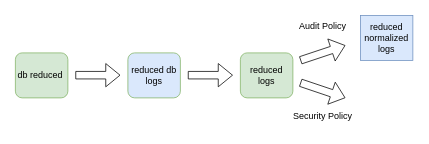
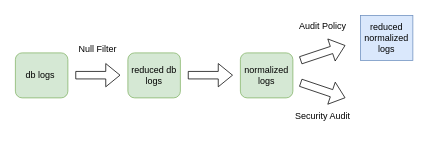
none -> (98, 49)
(42, 75) -> (42, 75)
(154, 75) -> (154, 75)
(267, 75) -> (267, 75)
(323, 117) -> (323, 117)
